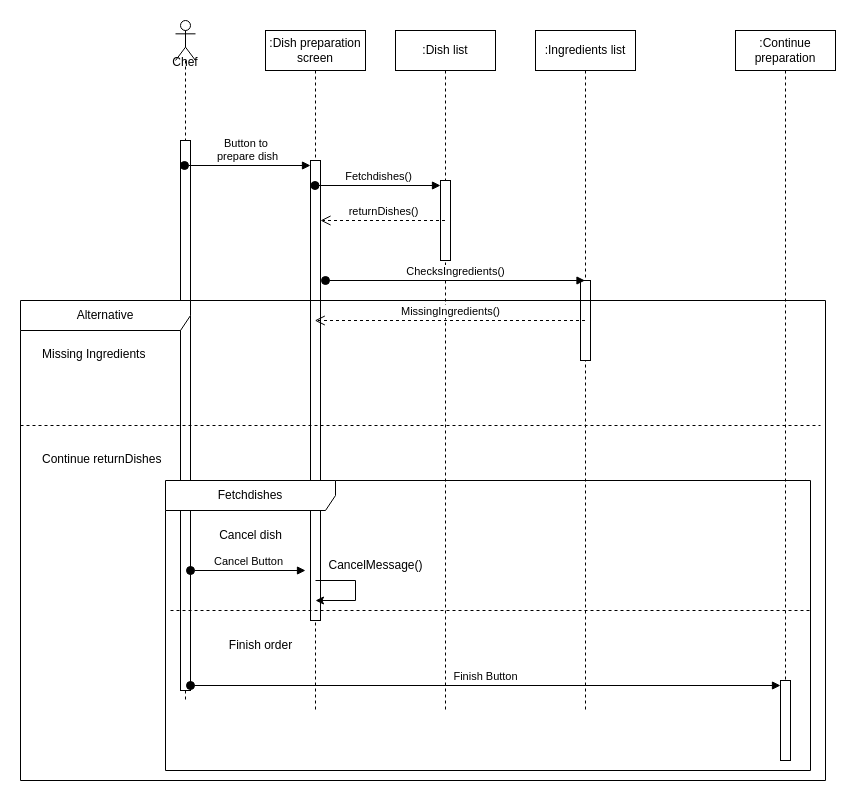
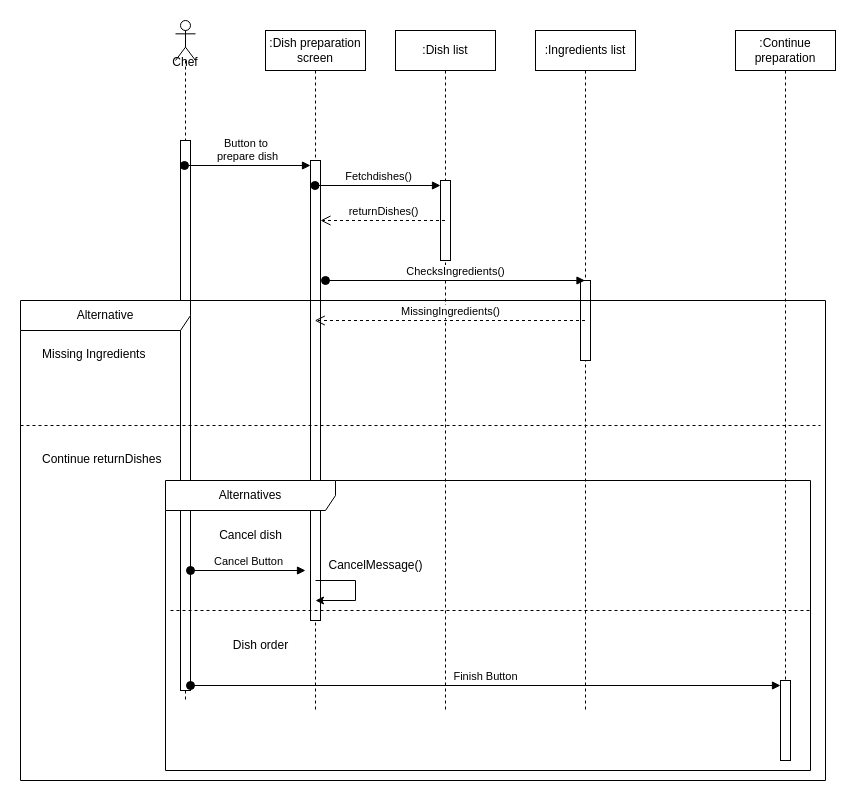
(251, 496) -> (251, 496)
(261, 646) -> (261, 646)
